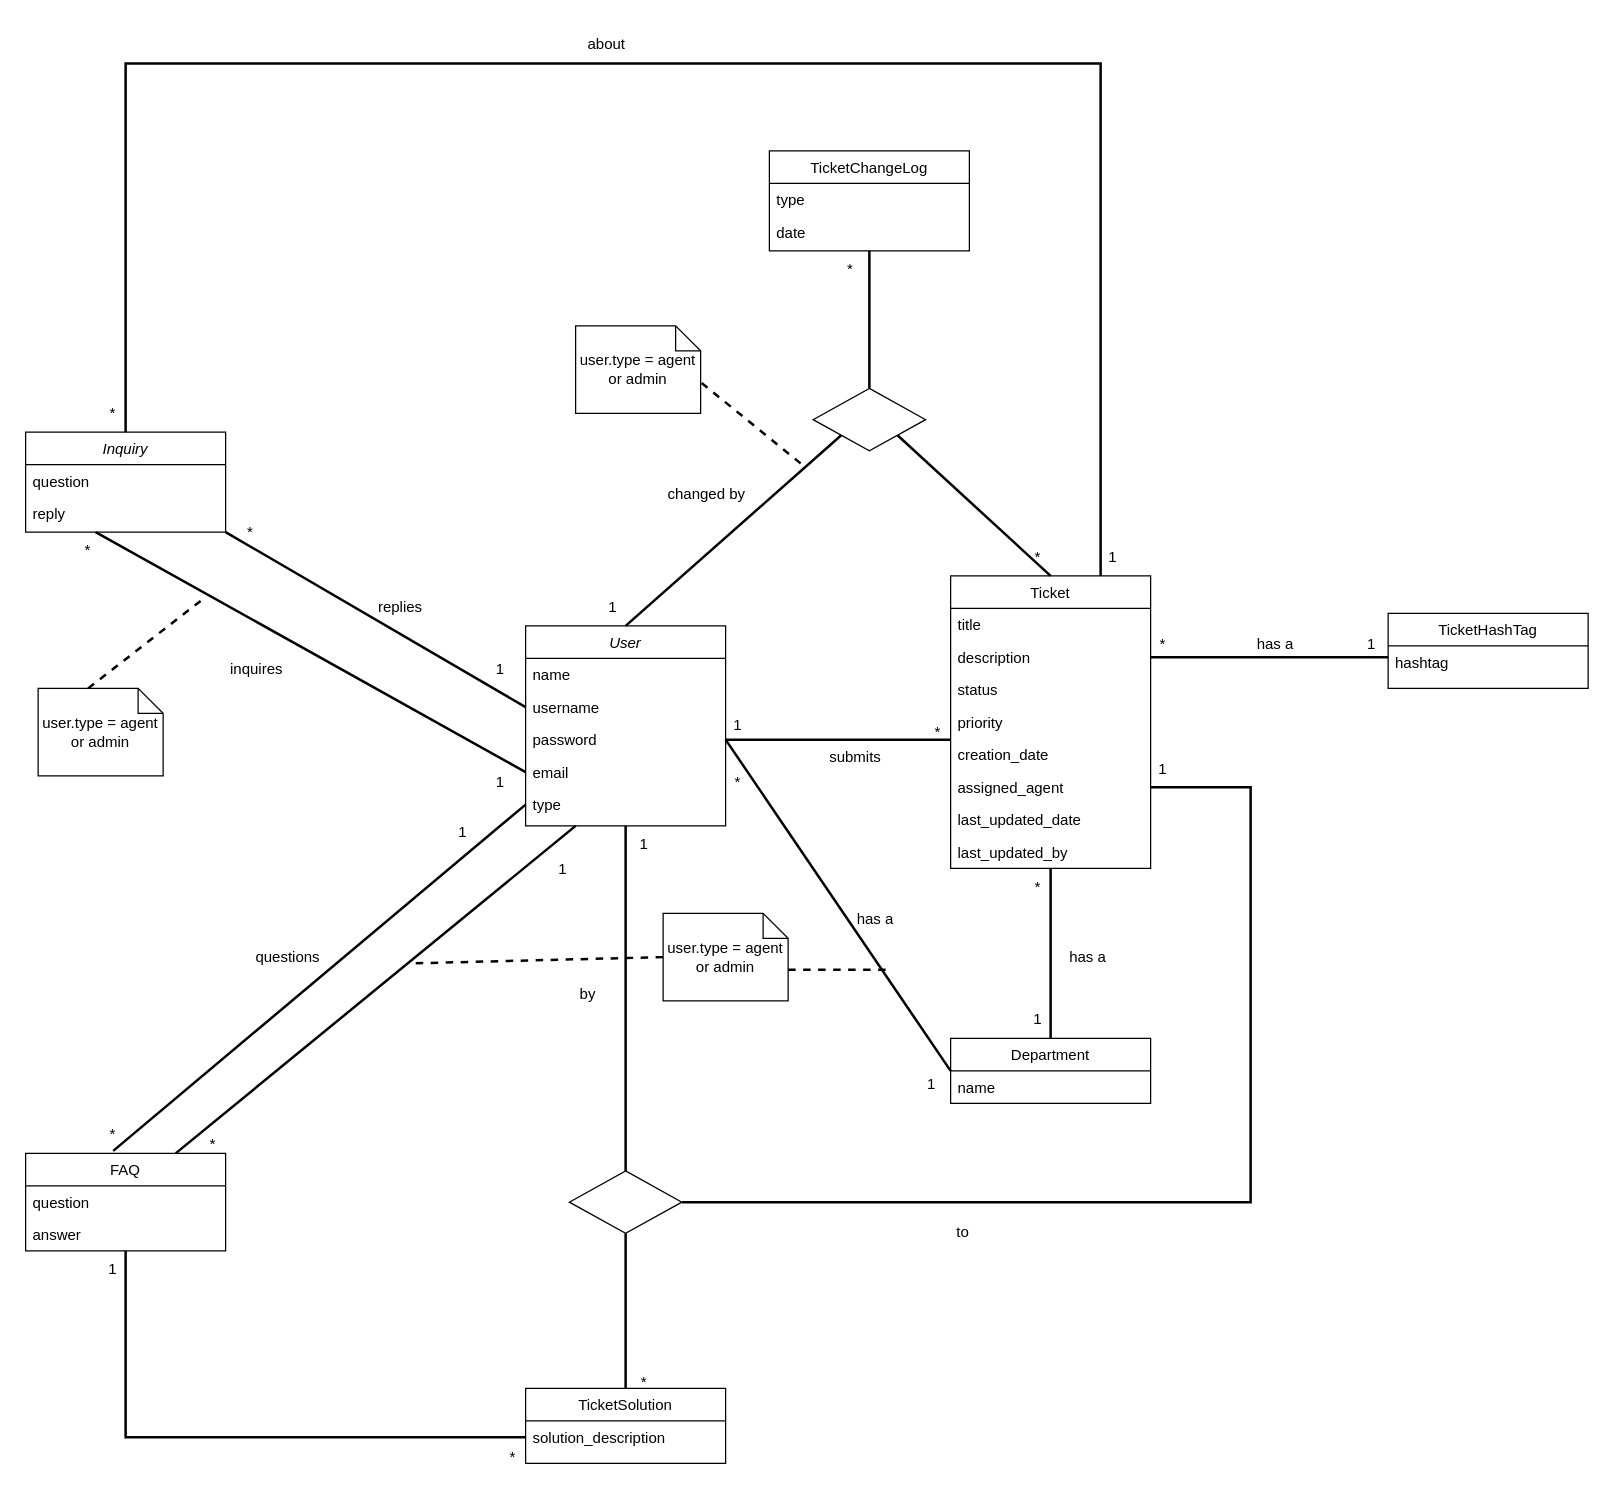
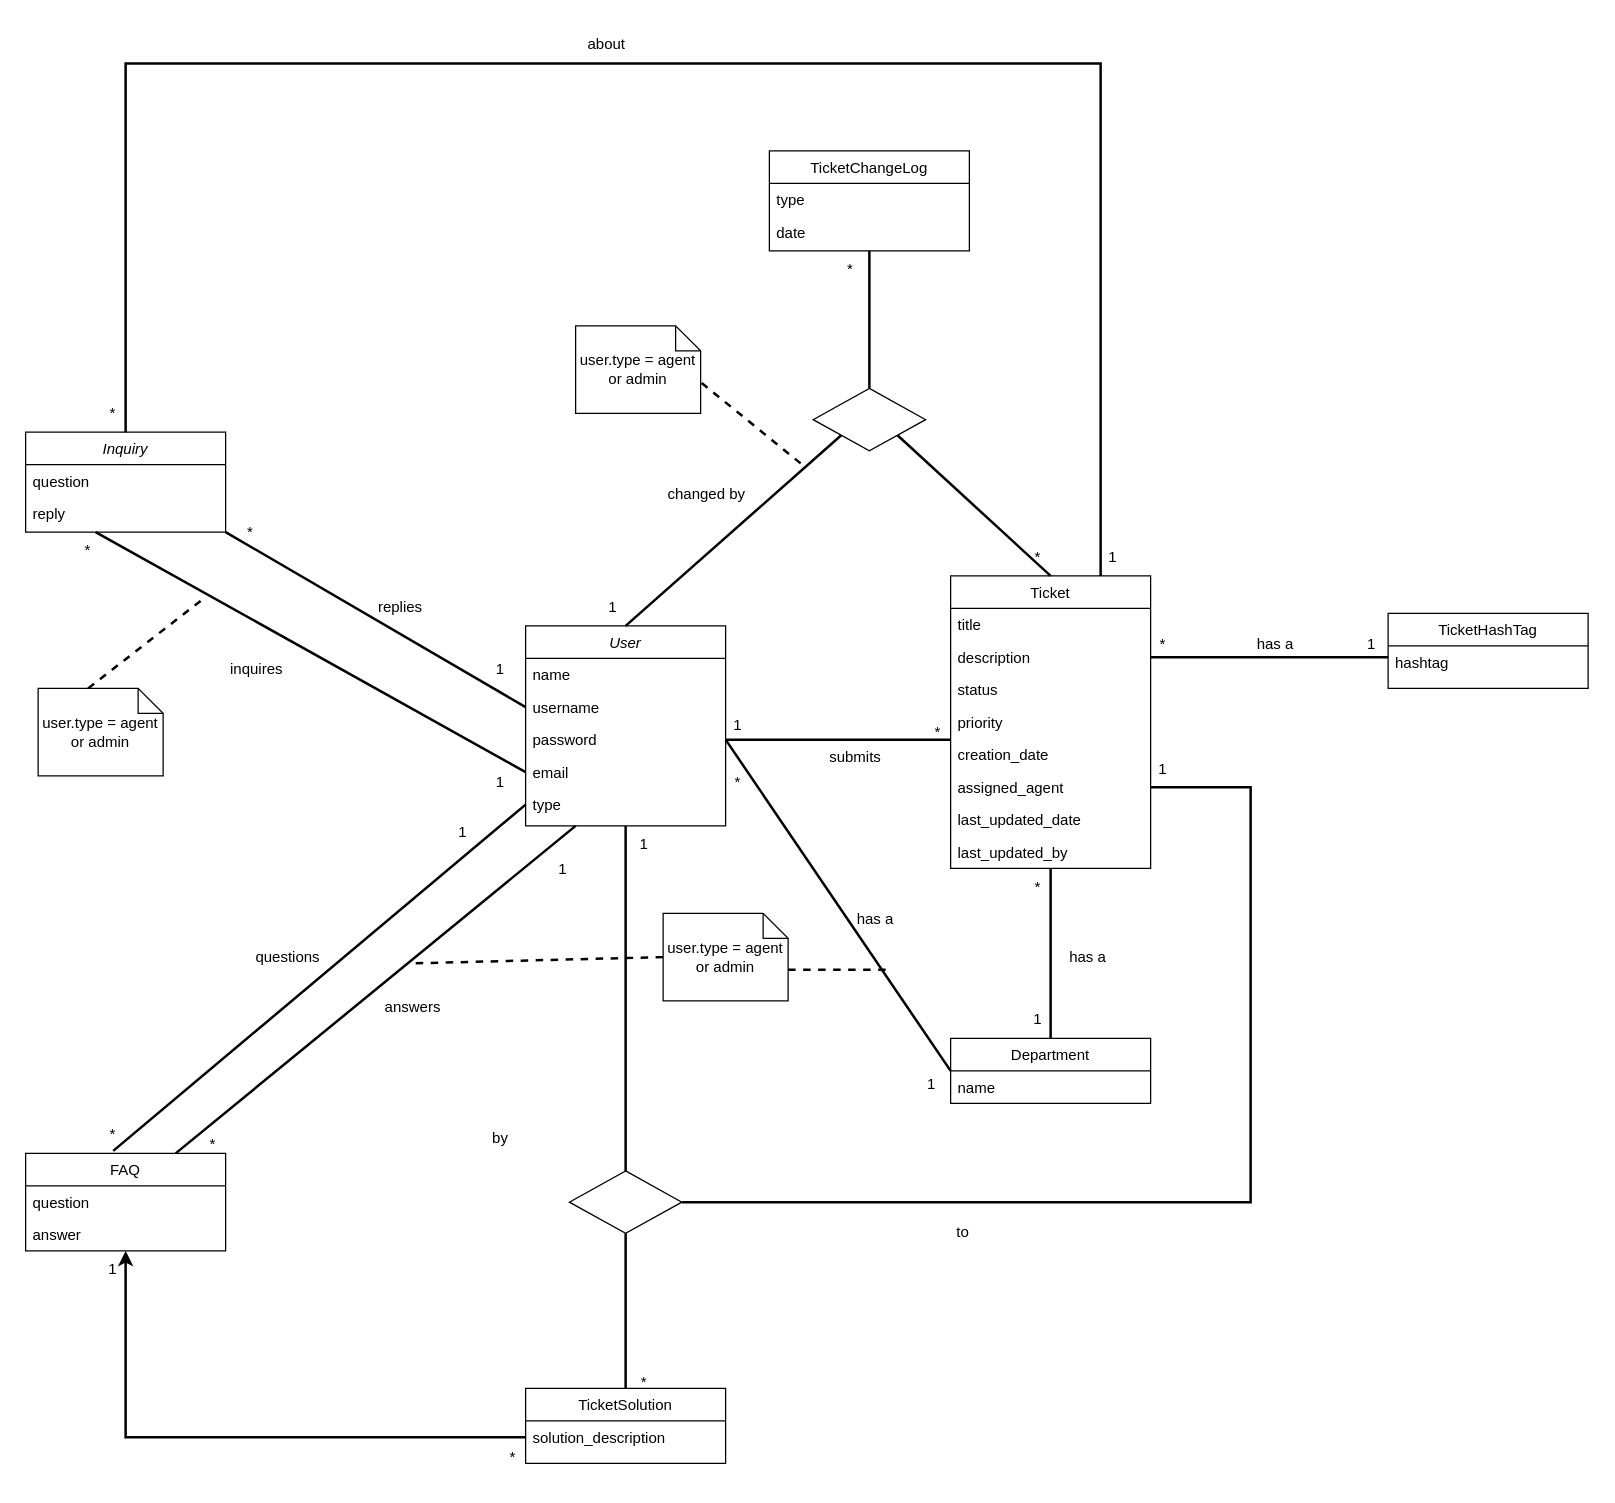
(588, 994) -> (501, 1138)
none -> (413, 1007)
(126, 1259) -> (126, 1263)
